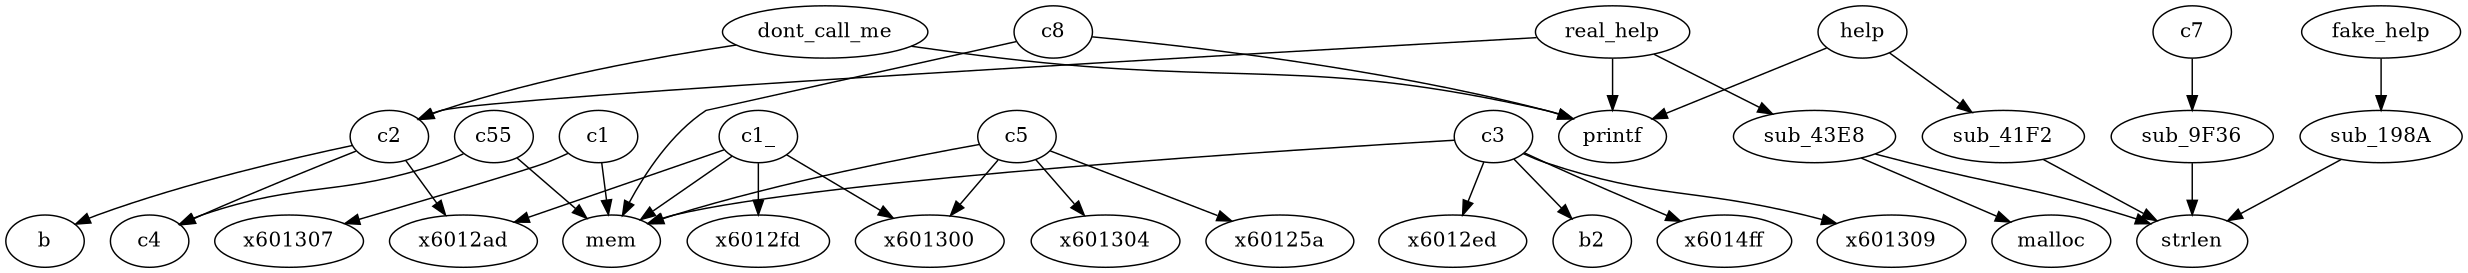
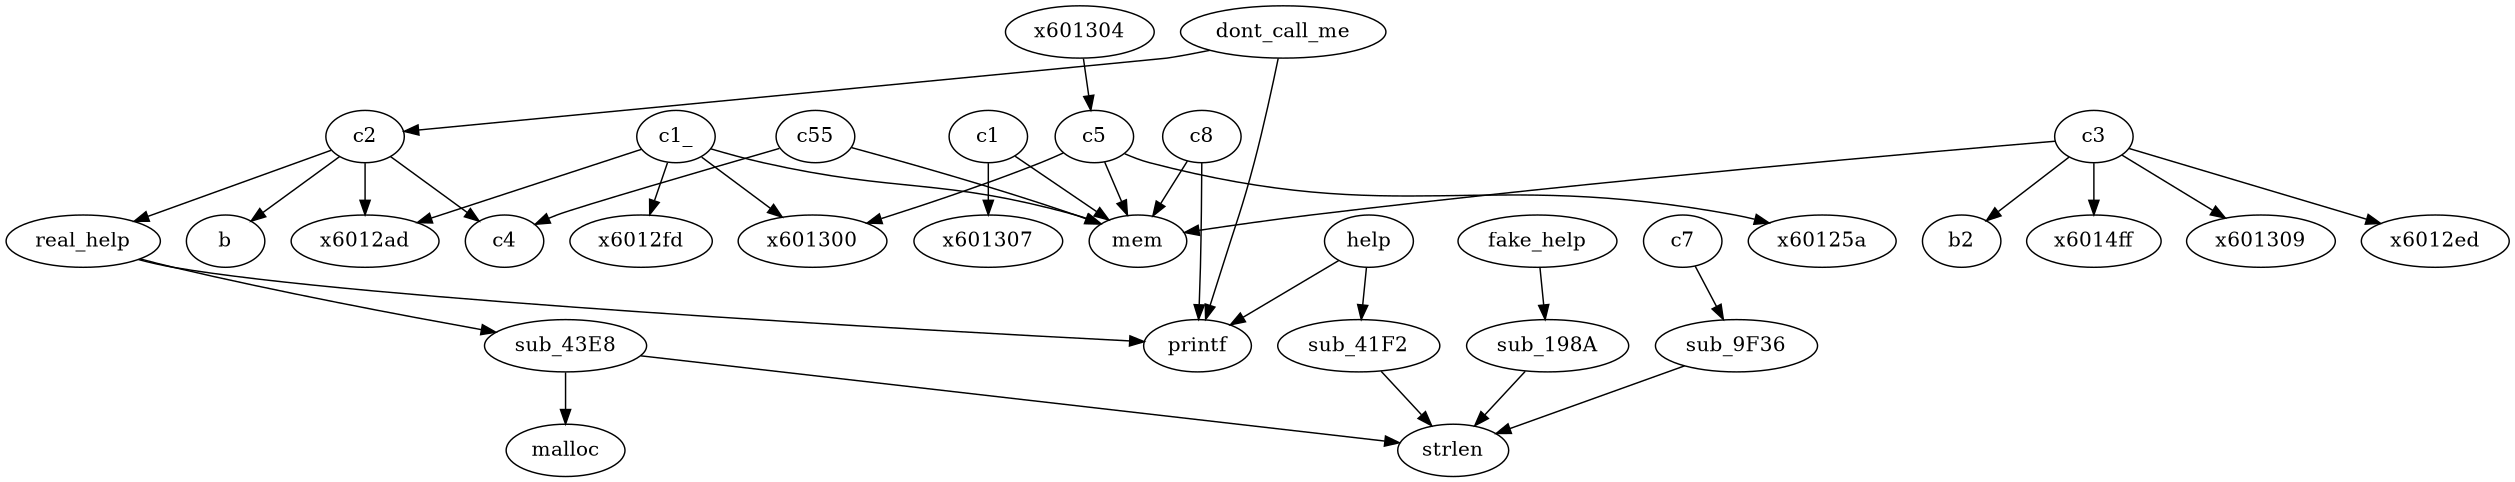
(984, 70) -> (240, 183)
(1055, 182) -> (1086, 77)
